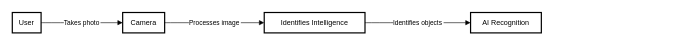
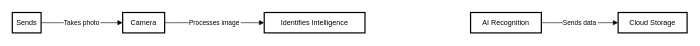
(27, 23) -> (27, 23)
(417, 23) -> none
none -> (579, 23)
none -> (653, 23)
